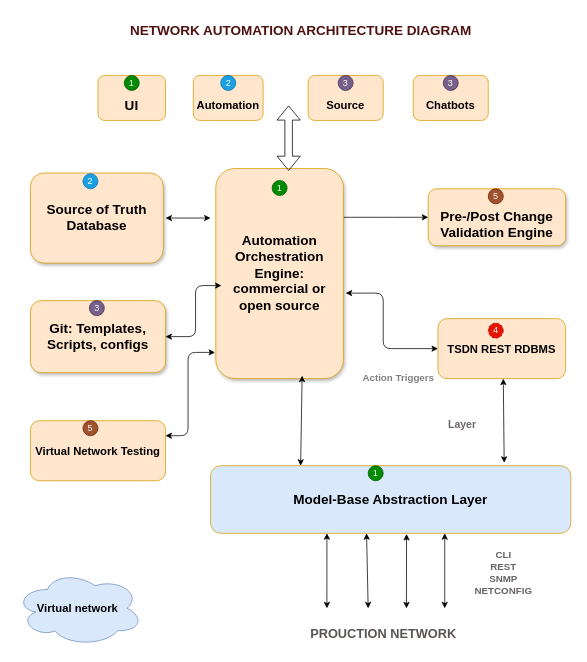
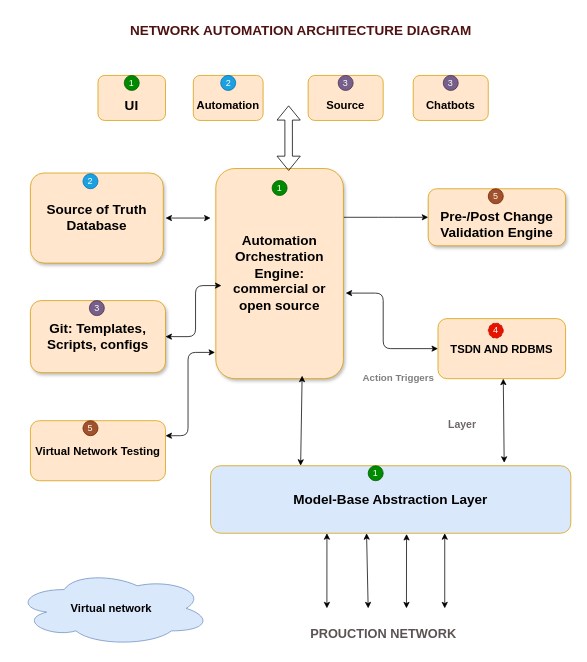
(501, 348) -> (501, 348)
(503, 573) -> none
(79, 608) -> (113, 608)
